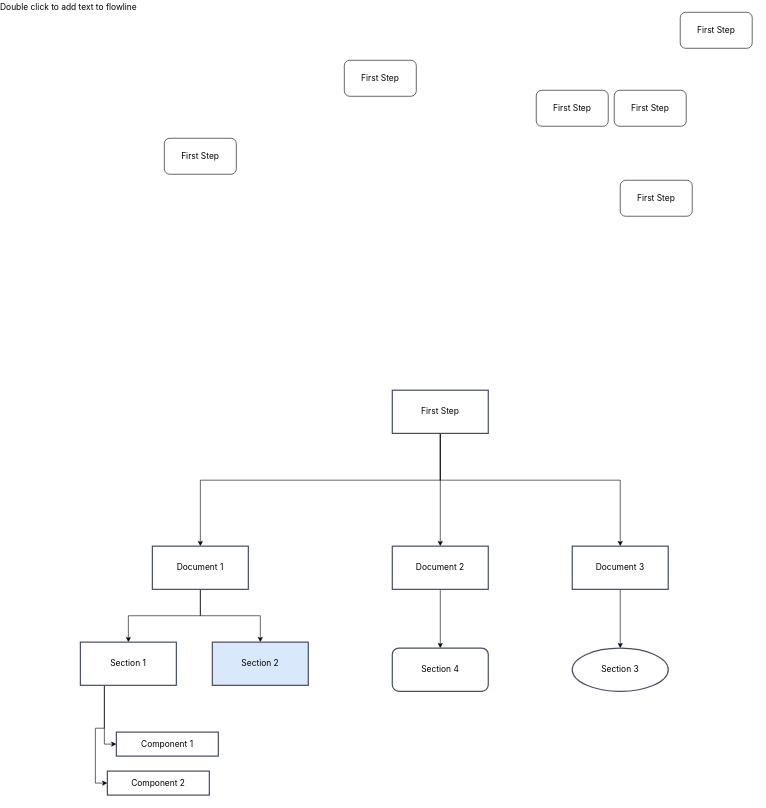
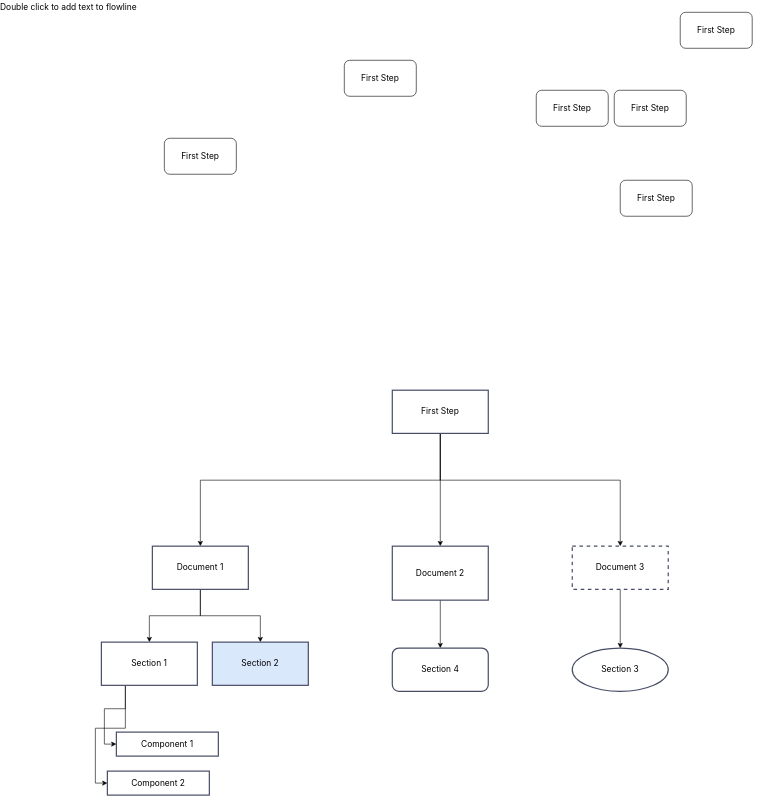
(440, 568) -> (440, 573)
(620, 568) -> (620, 568)
(128, 664) -> (149, 664)
